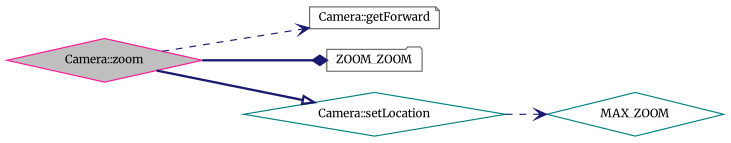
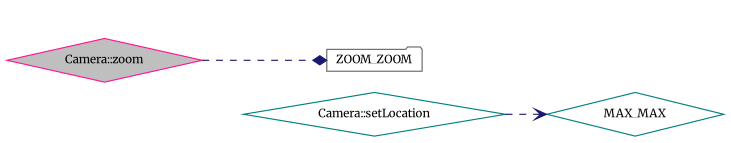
(374, 18) -> none
(258, 60) -> (258, 60)
(230, 85) -> none
(635, 114) -> (635, 114)
